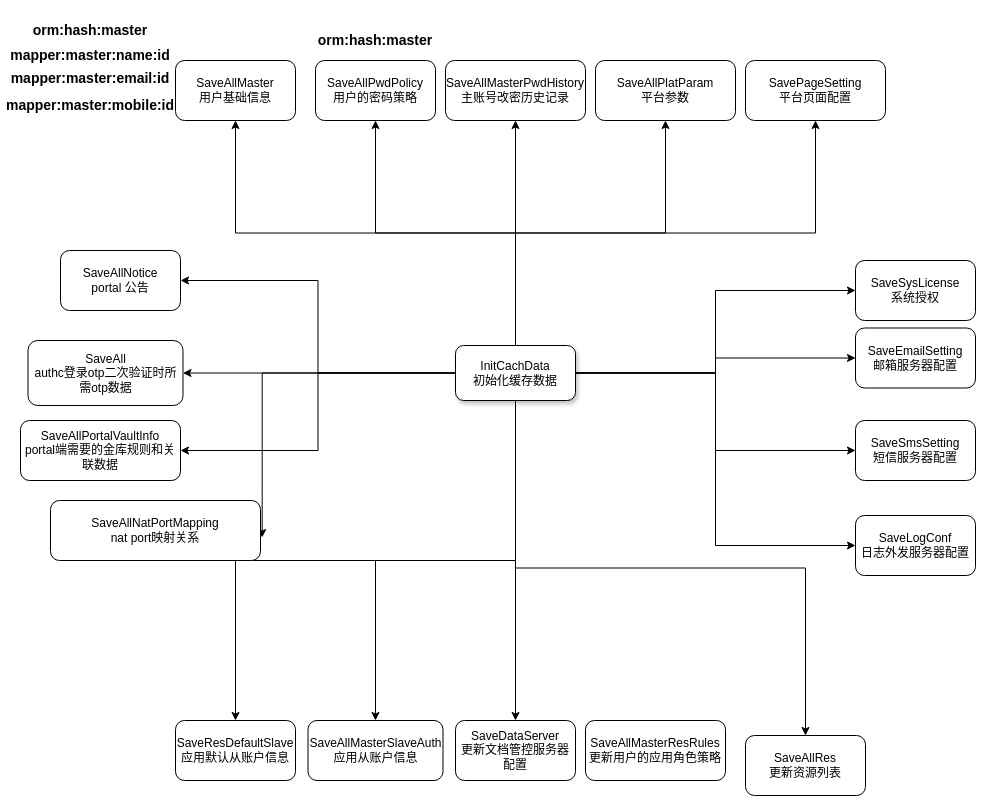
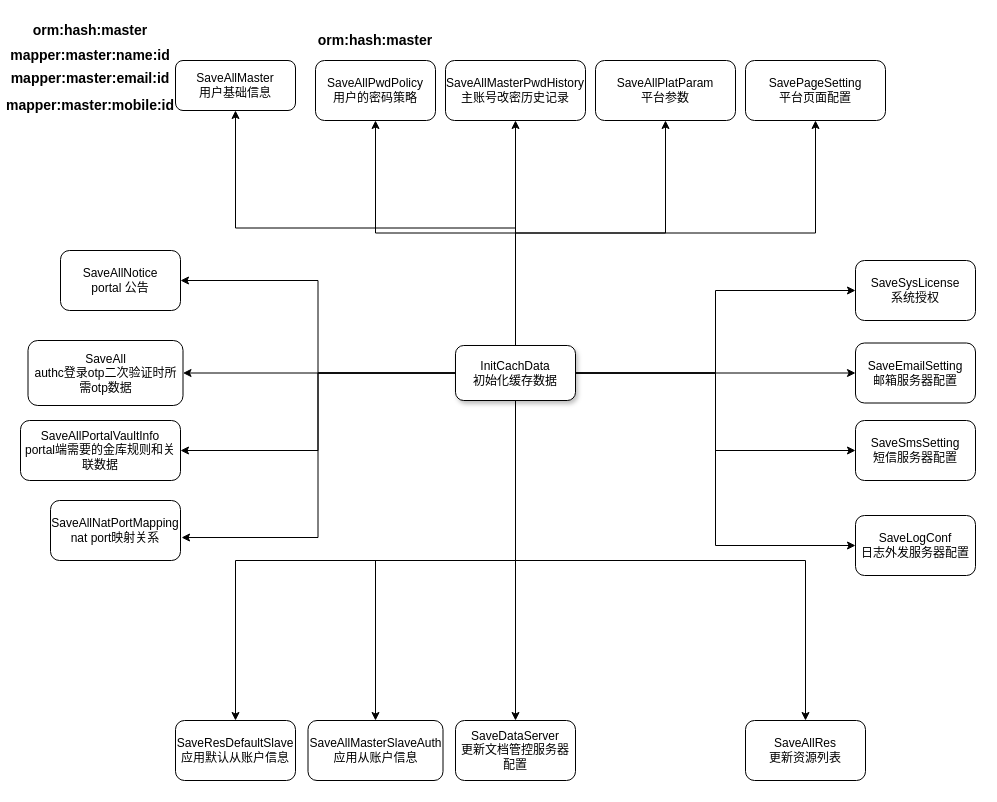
(236, 91) -> (236, 86)
(916, 358) -> (916, 373)
(156, 531) -> (116, 531)
(656, 751) -> none
(806, 766) -> (806, 751)
